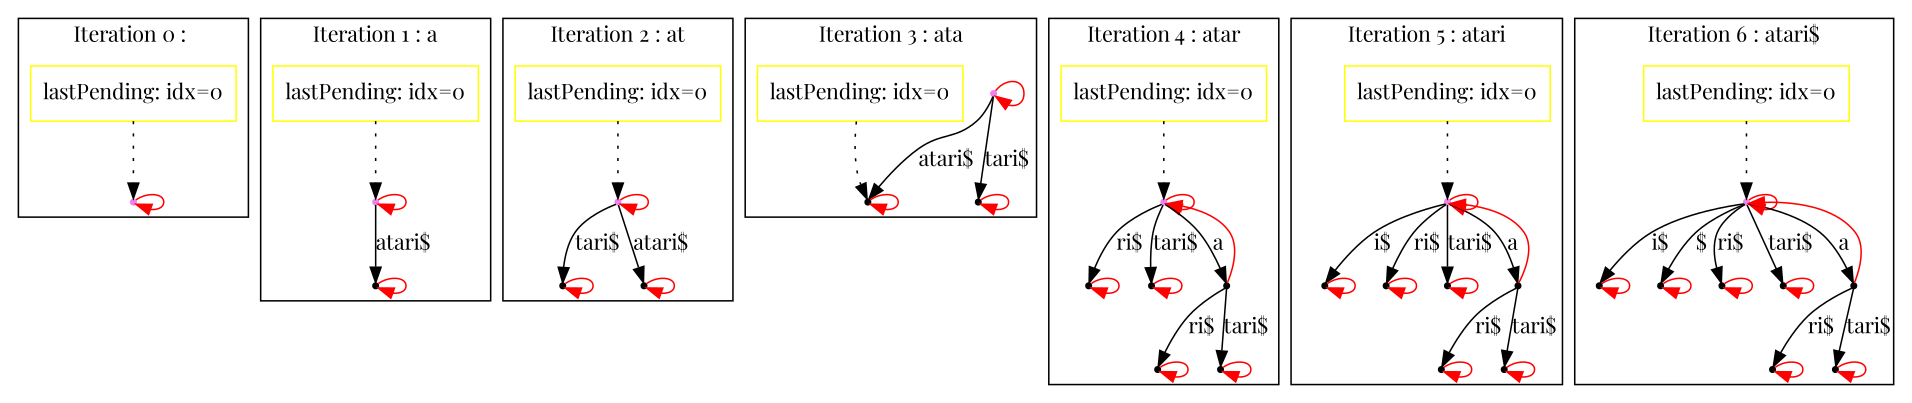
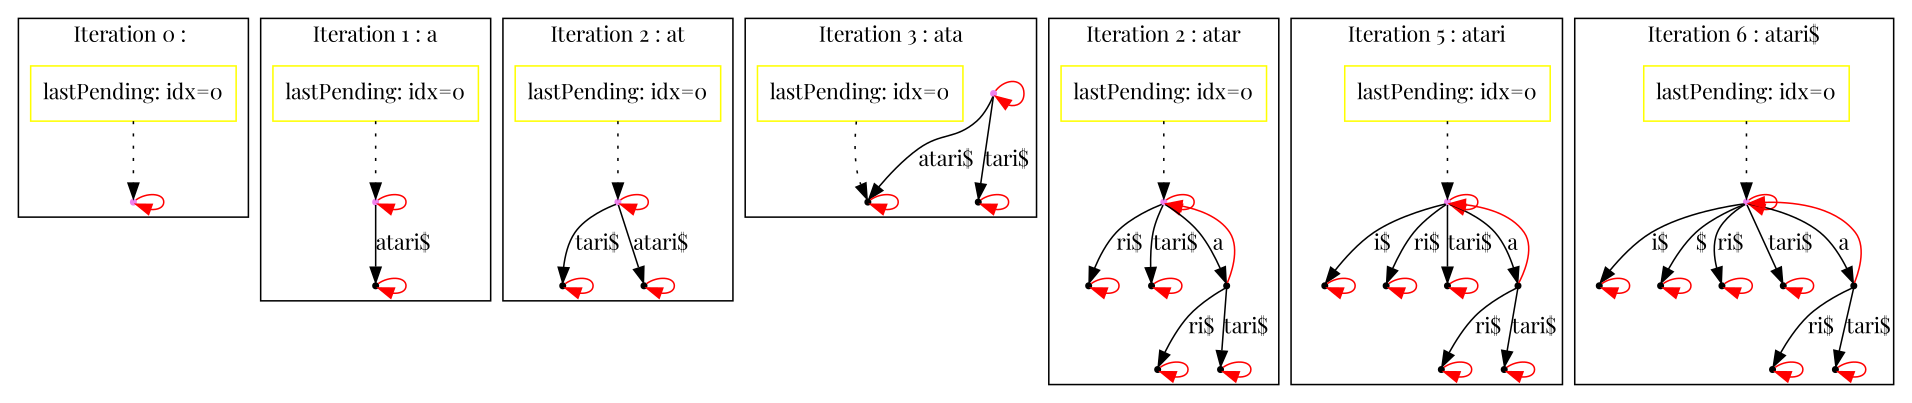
(1164, 36) -> (1164, 36)
